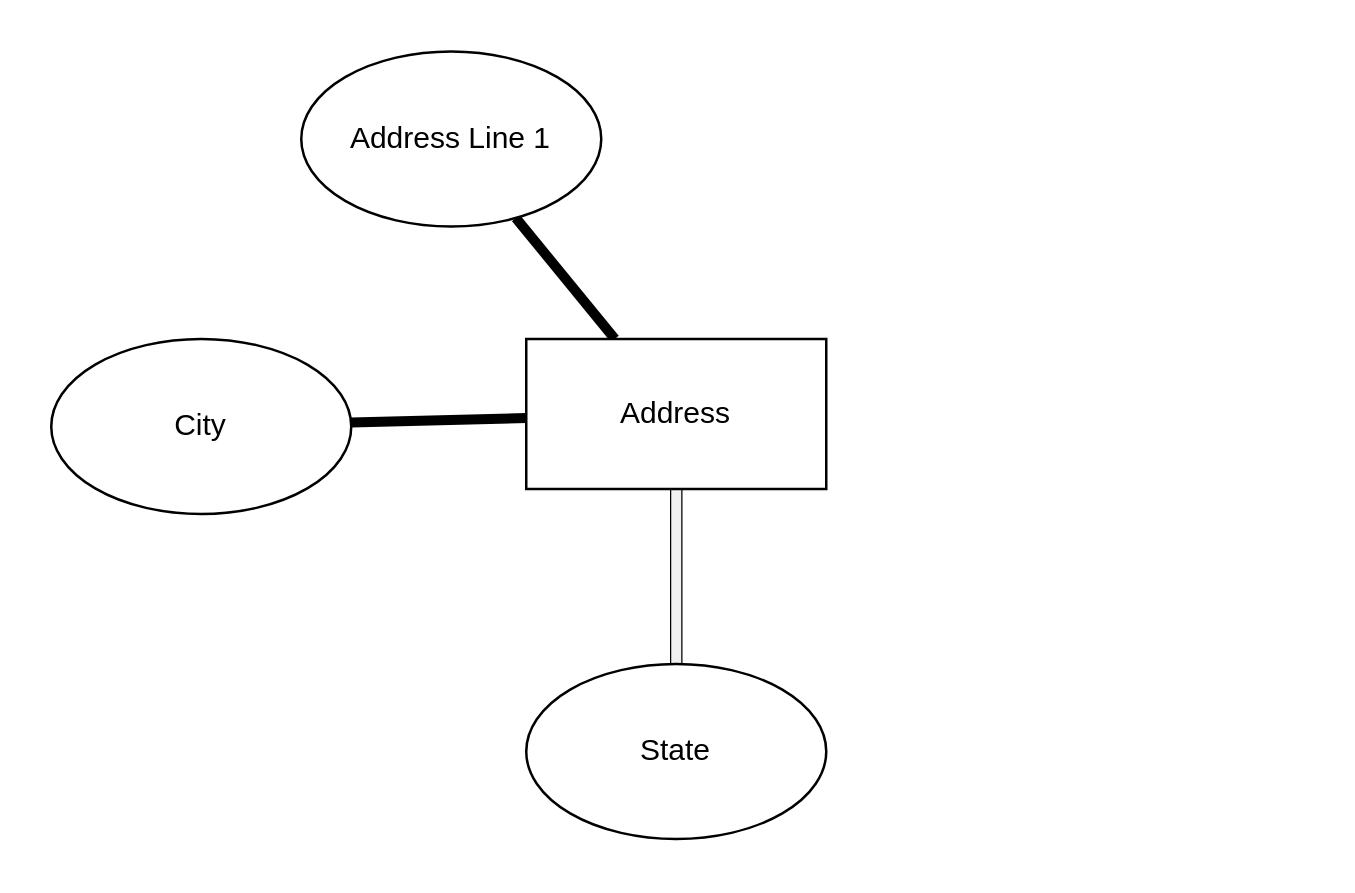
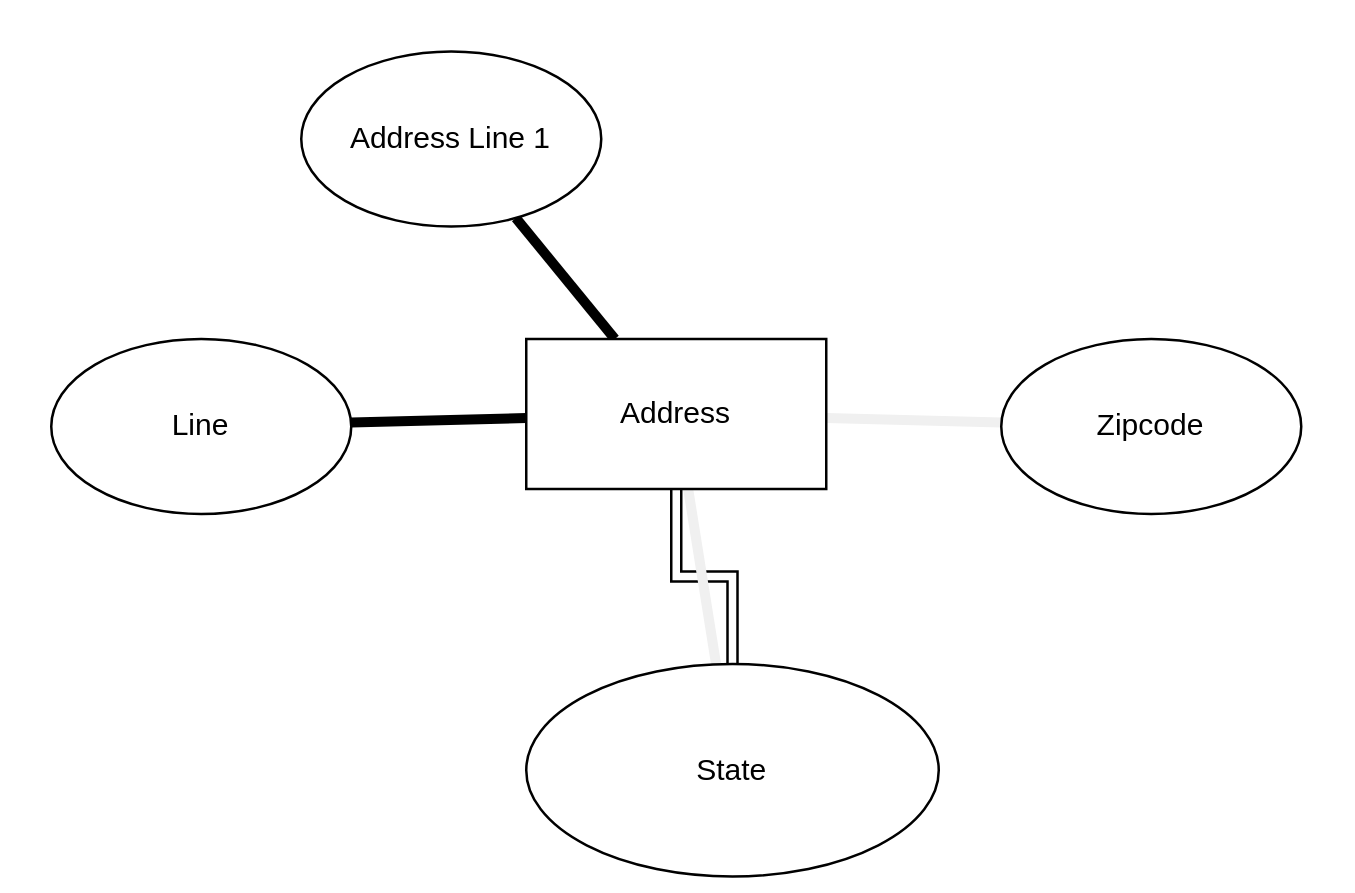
none -> (999, 422)
(201, 426) -> (201, 426)
none -> (1151, 426)
(676, 751) -> (733, 770)
